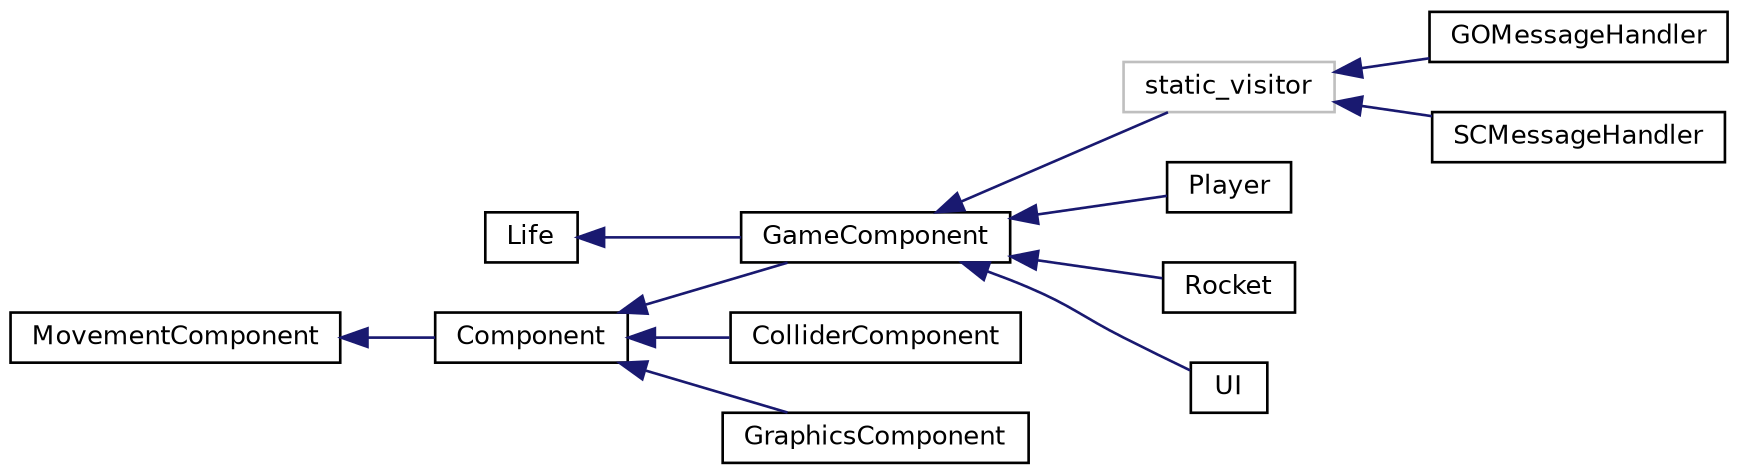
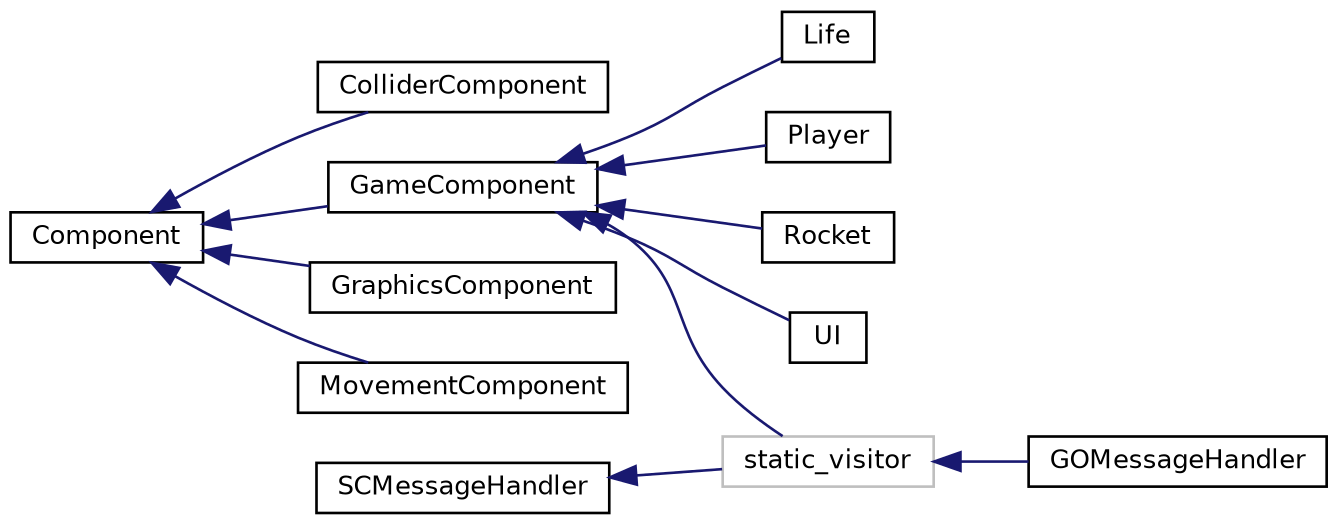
(1397, 111) -> (679, 472)
(673, 237) -> (683, 109)
(401, 338) -> (269, 325)
